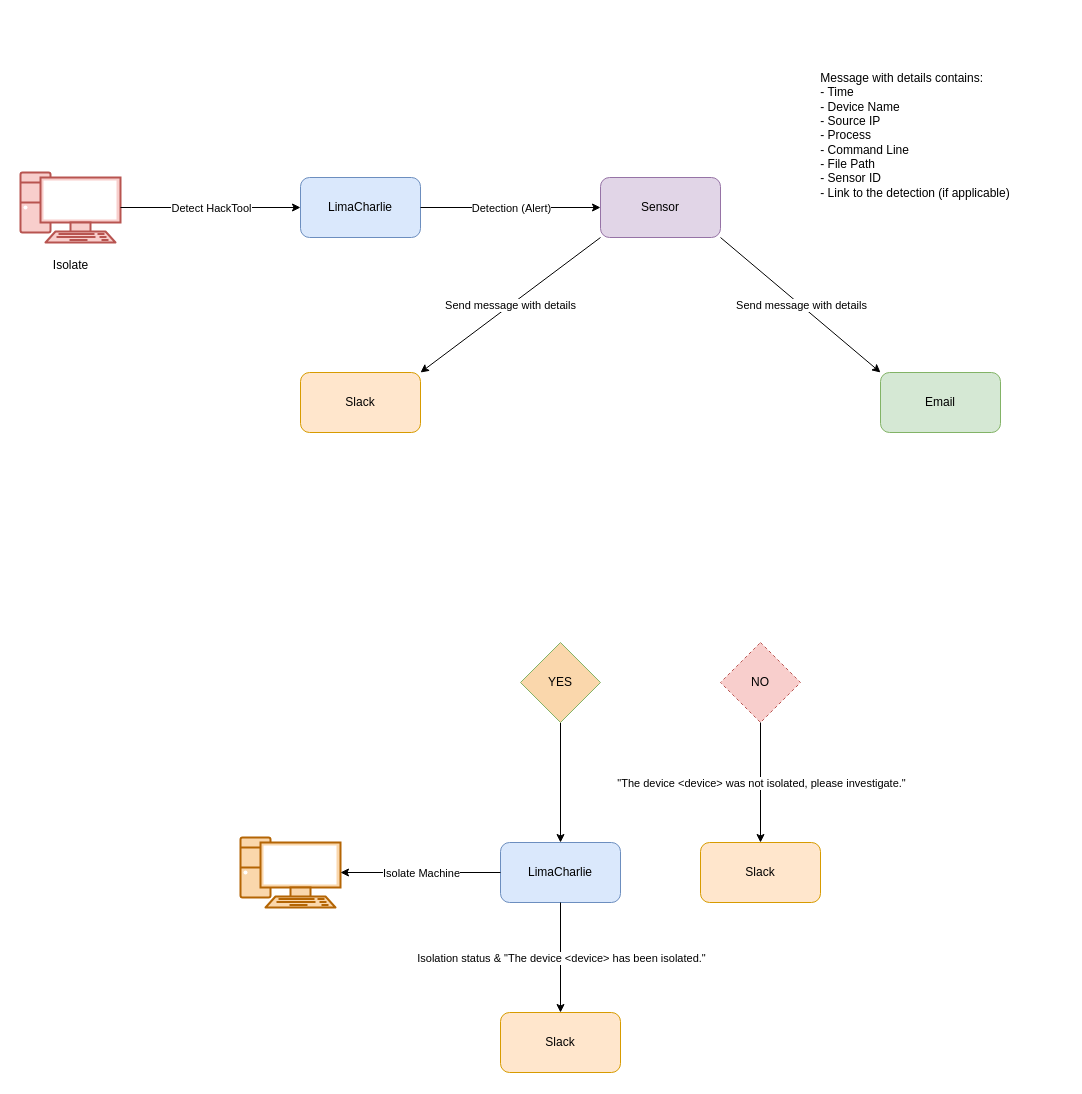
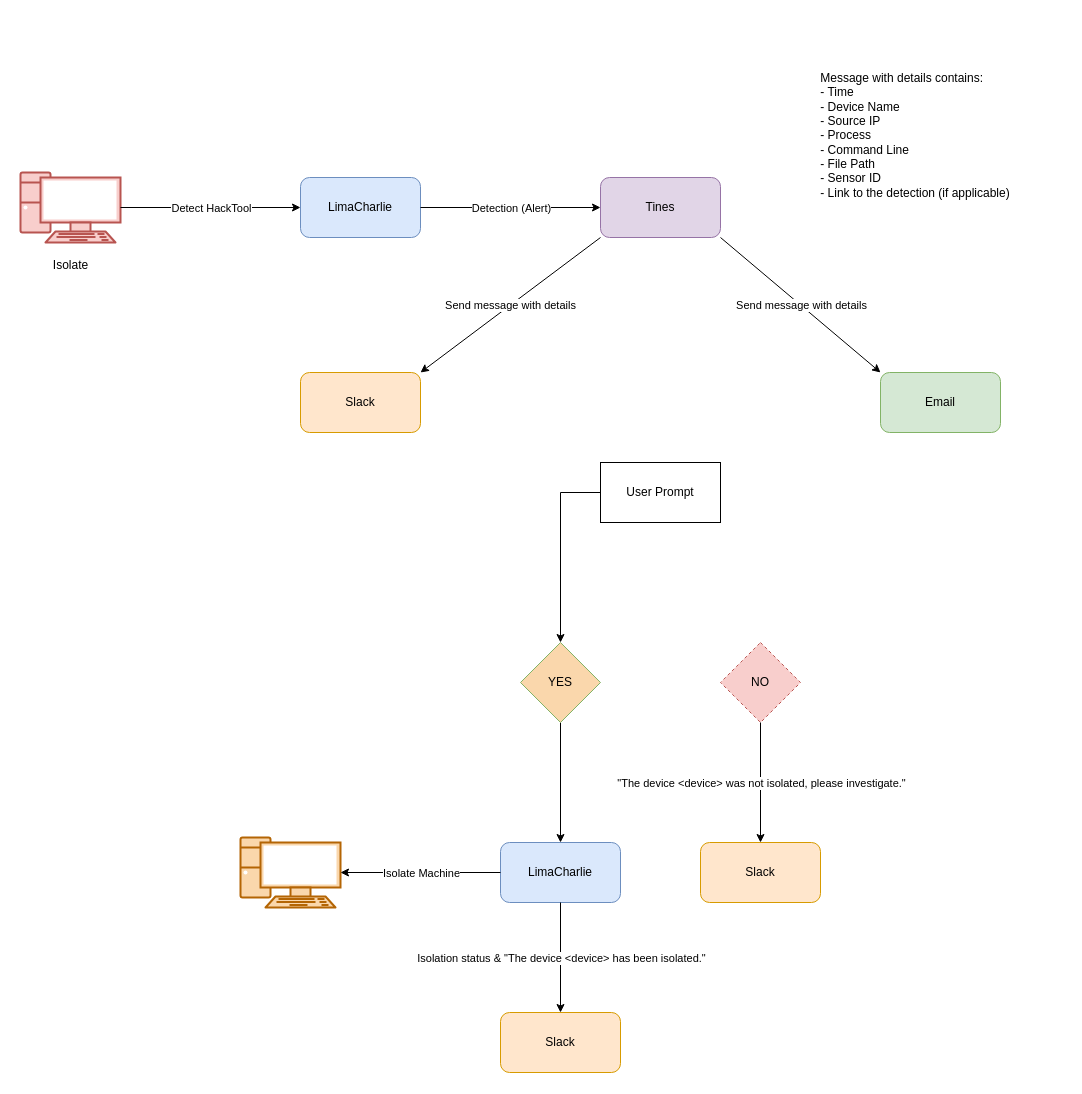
(661, 208) -> (661, 208)
none -> (661, 493)
none -> (561, 544)
